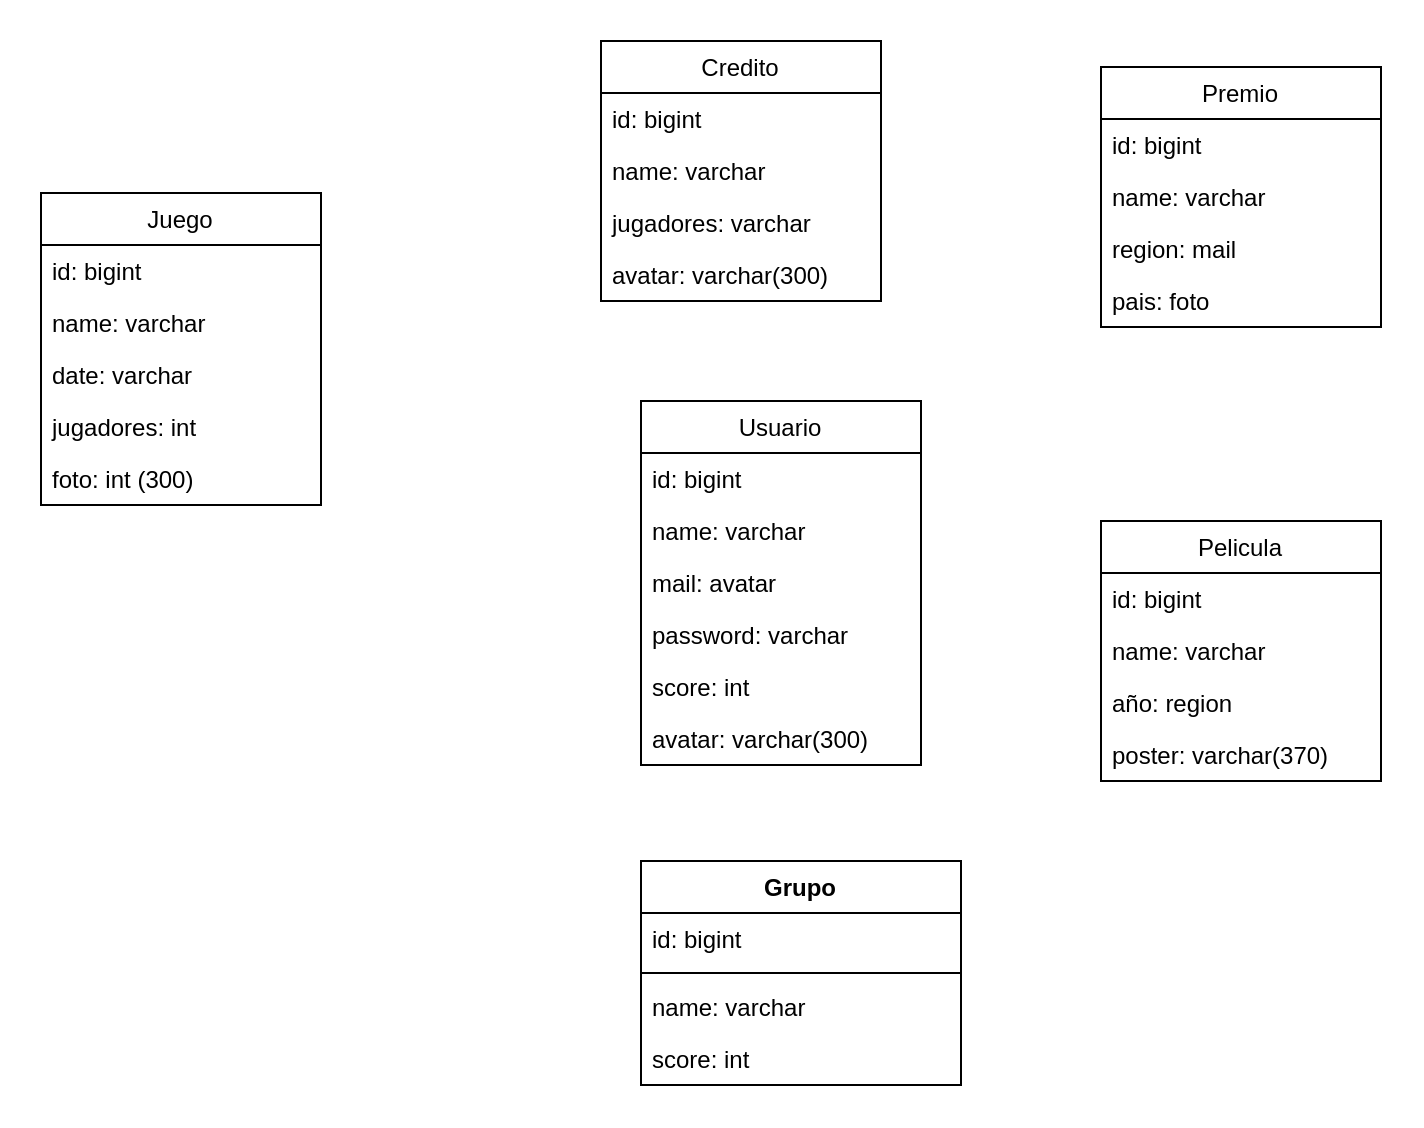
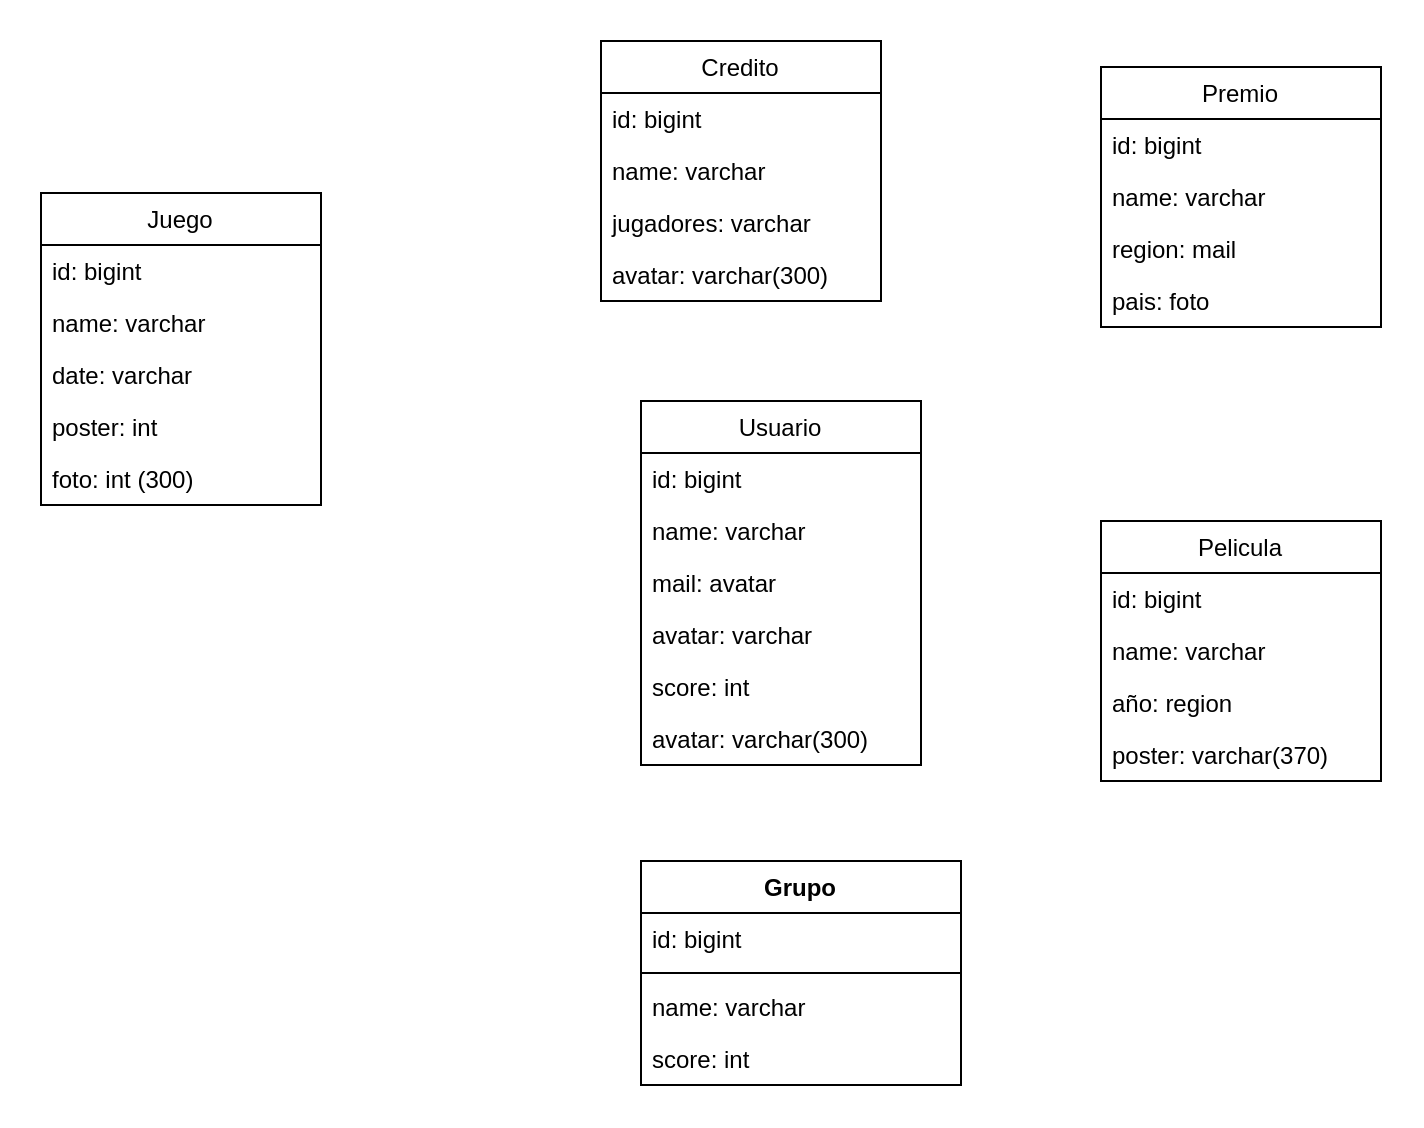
(137, 428) -> (117, 428)
(760, 636) -> (747, 636)
